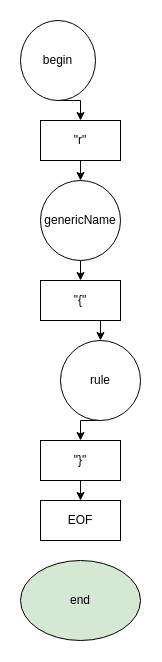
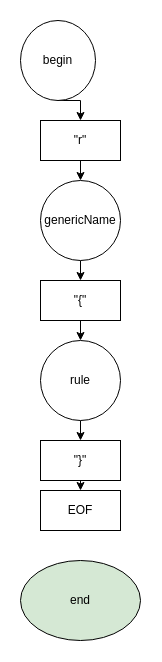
(101, 381) -> (81, 381)
(81, 521) -> (81, 511)
